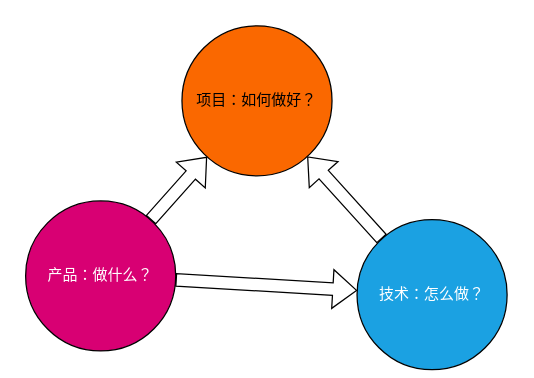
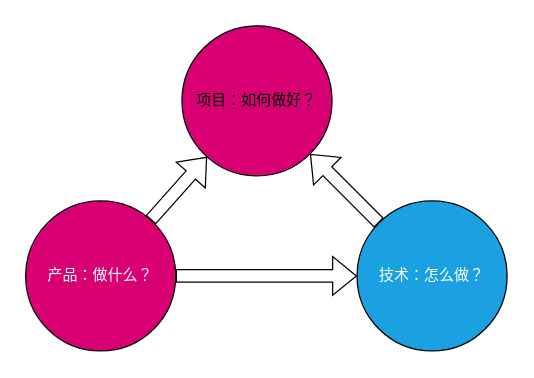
(257, 101) -> (257, 101)
(432, 294) -> (432, 276)
